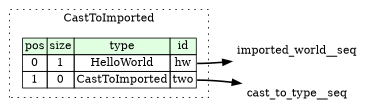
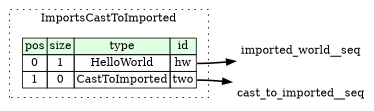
(109, 19) -> (109, 19)
(297, 94) -> (301, 94)
